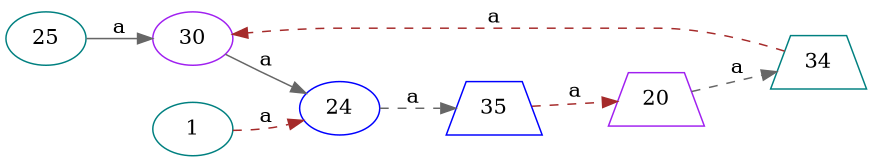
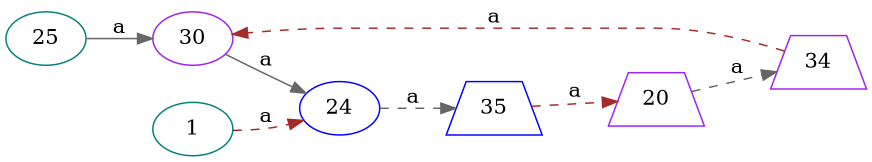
(819, 62) -> (819, 62)
